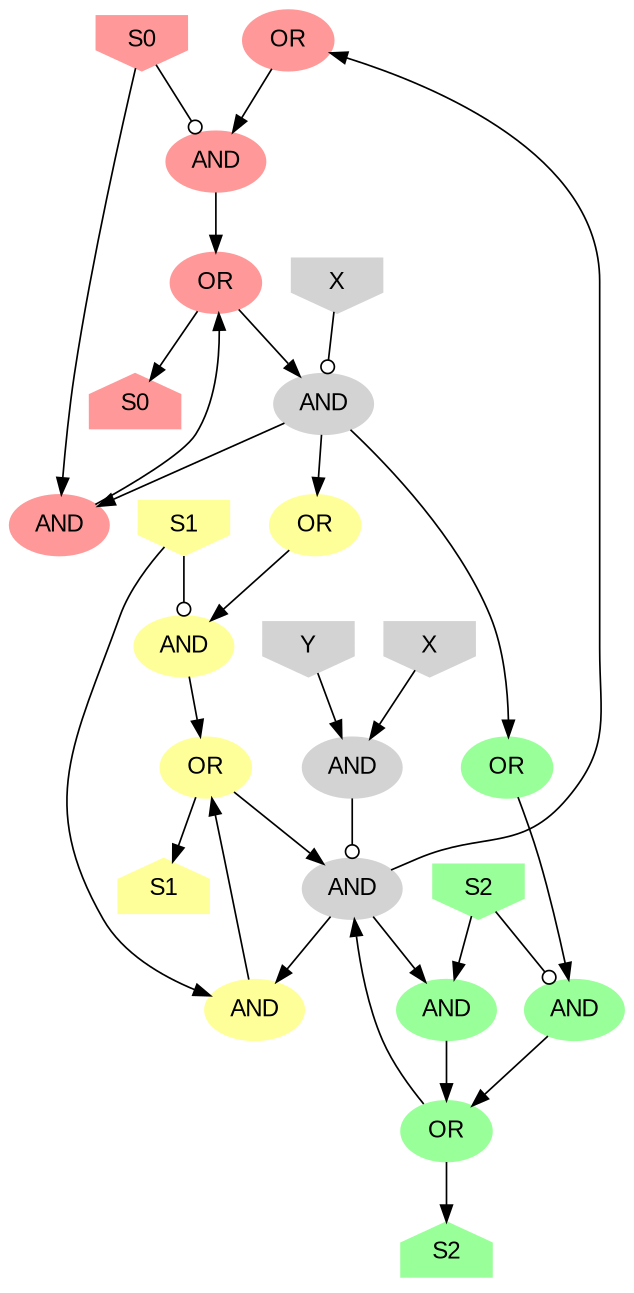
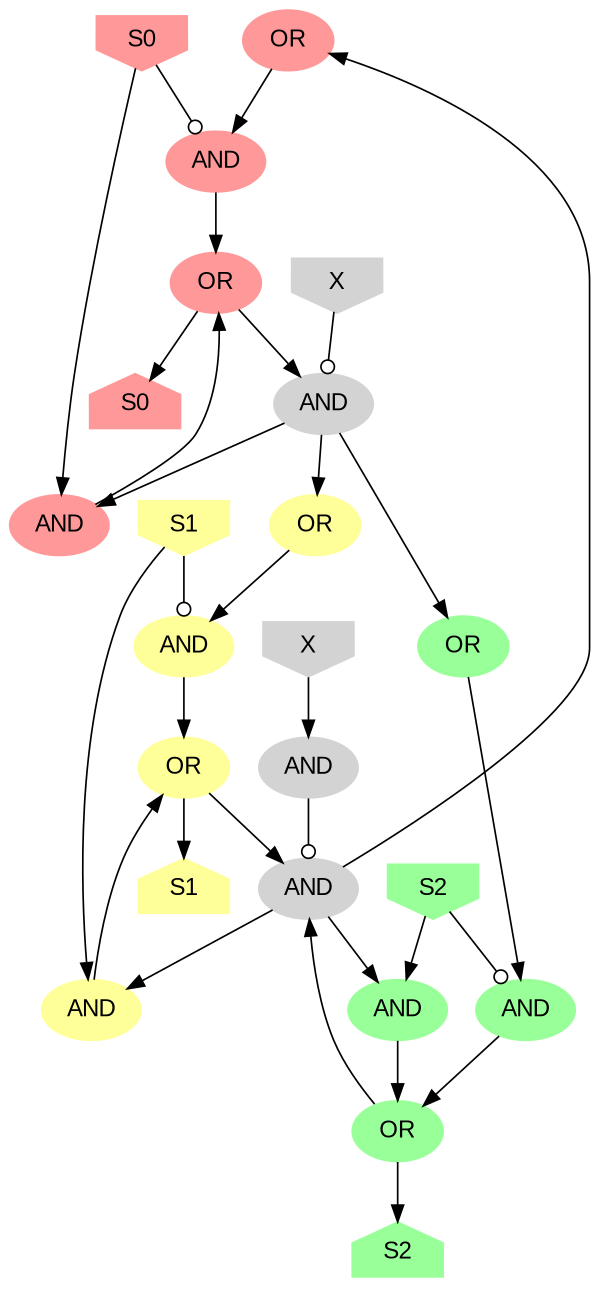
(308, 646) -> none
